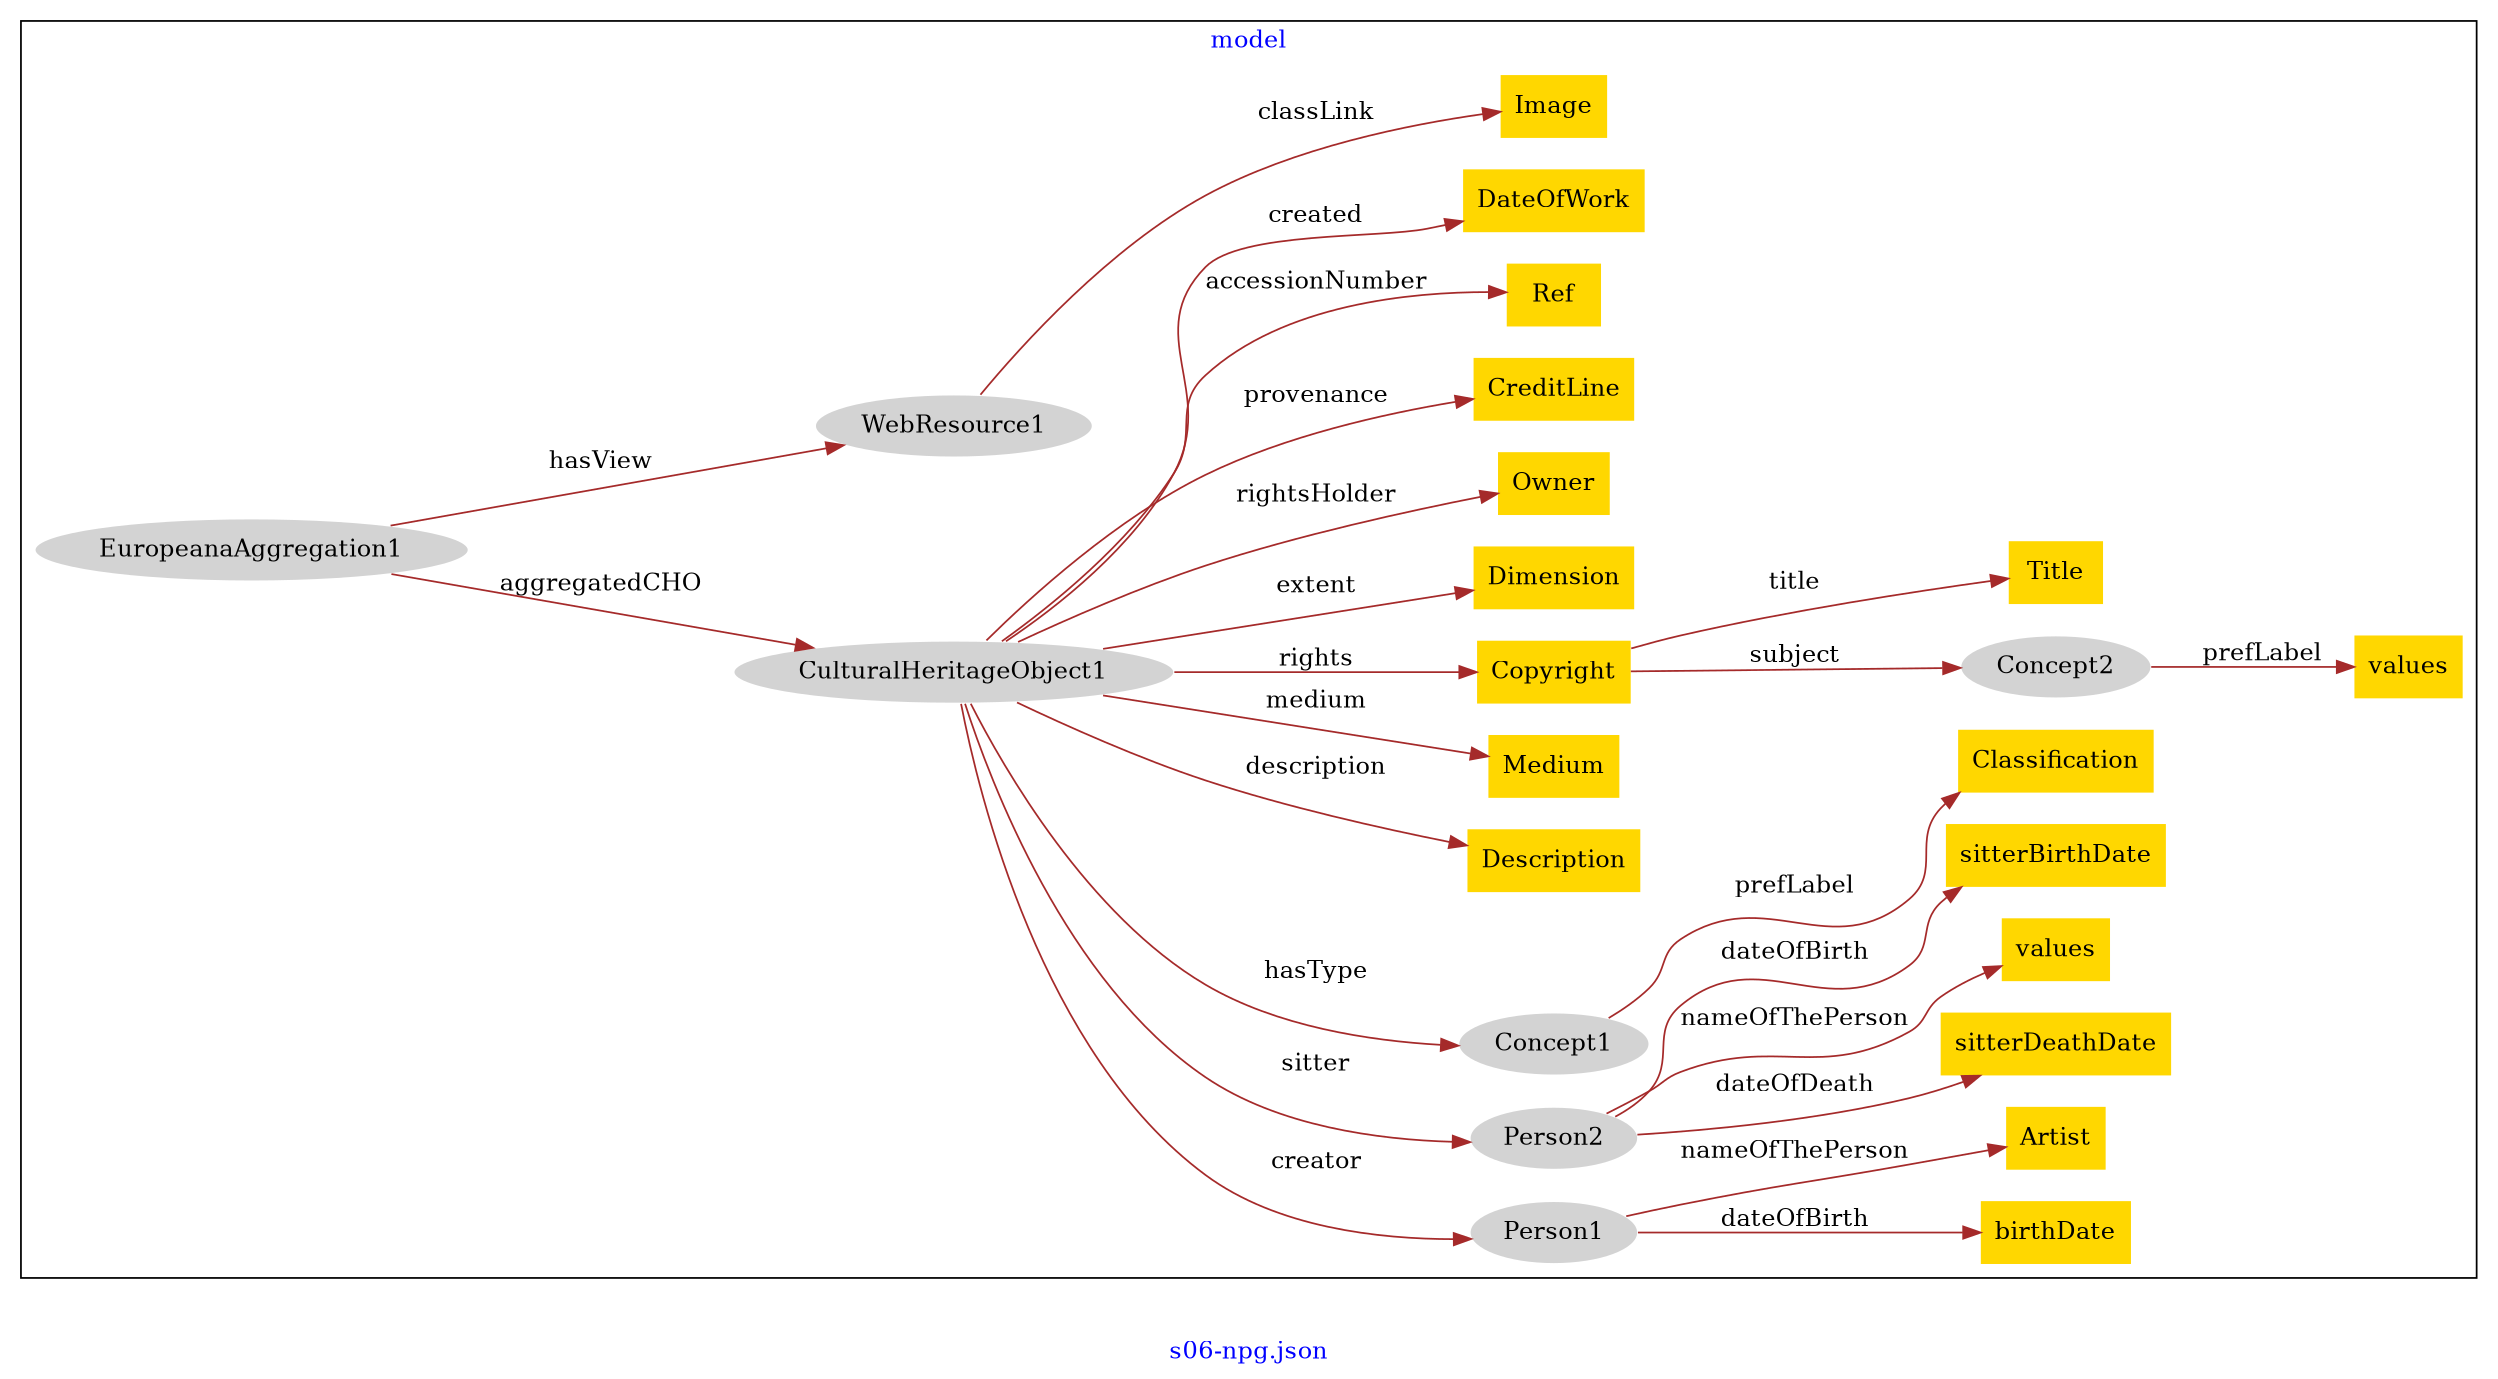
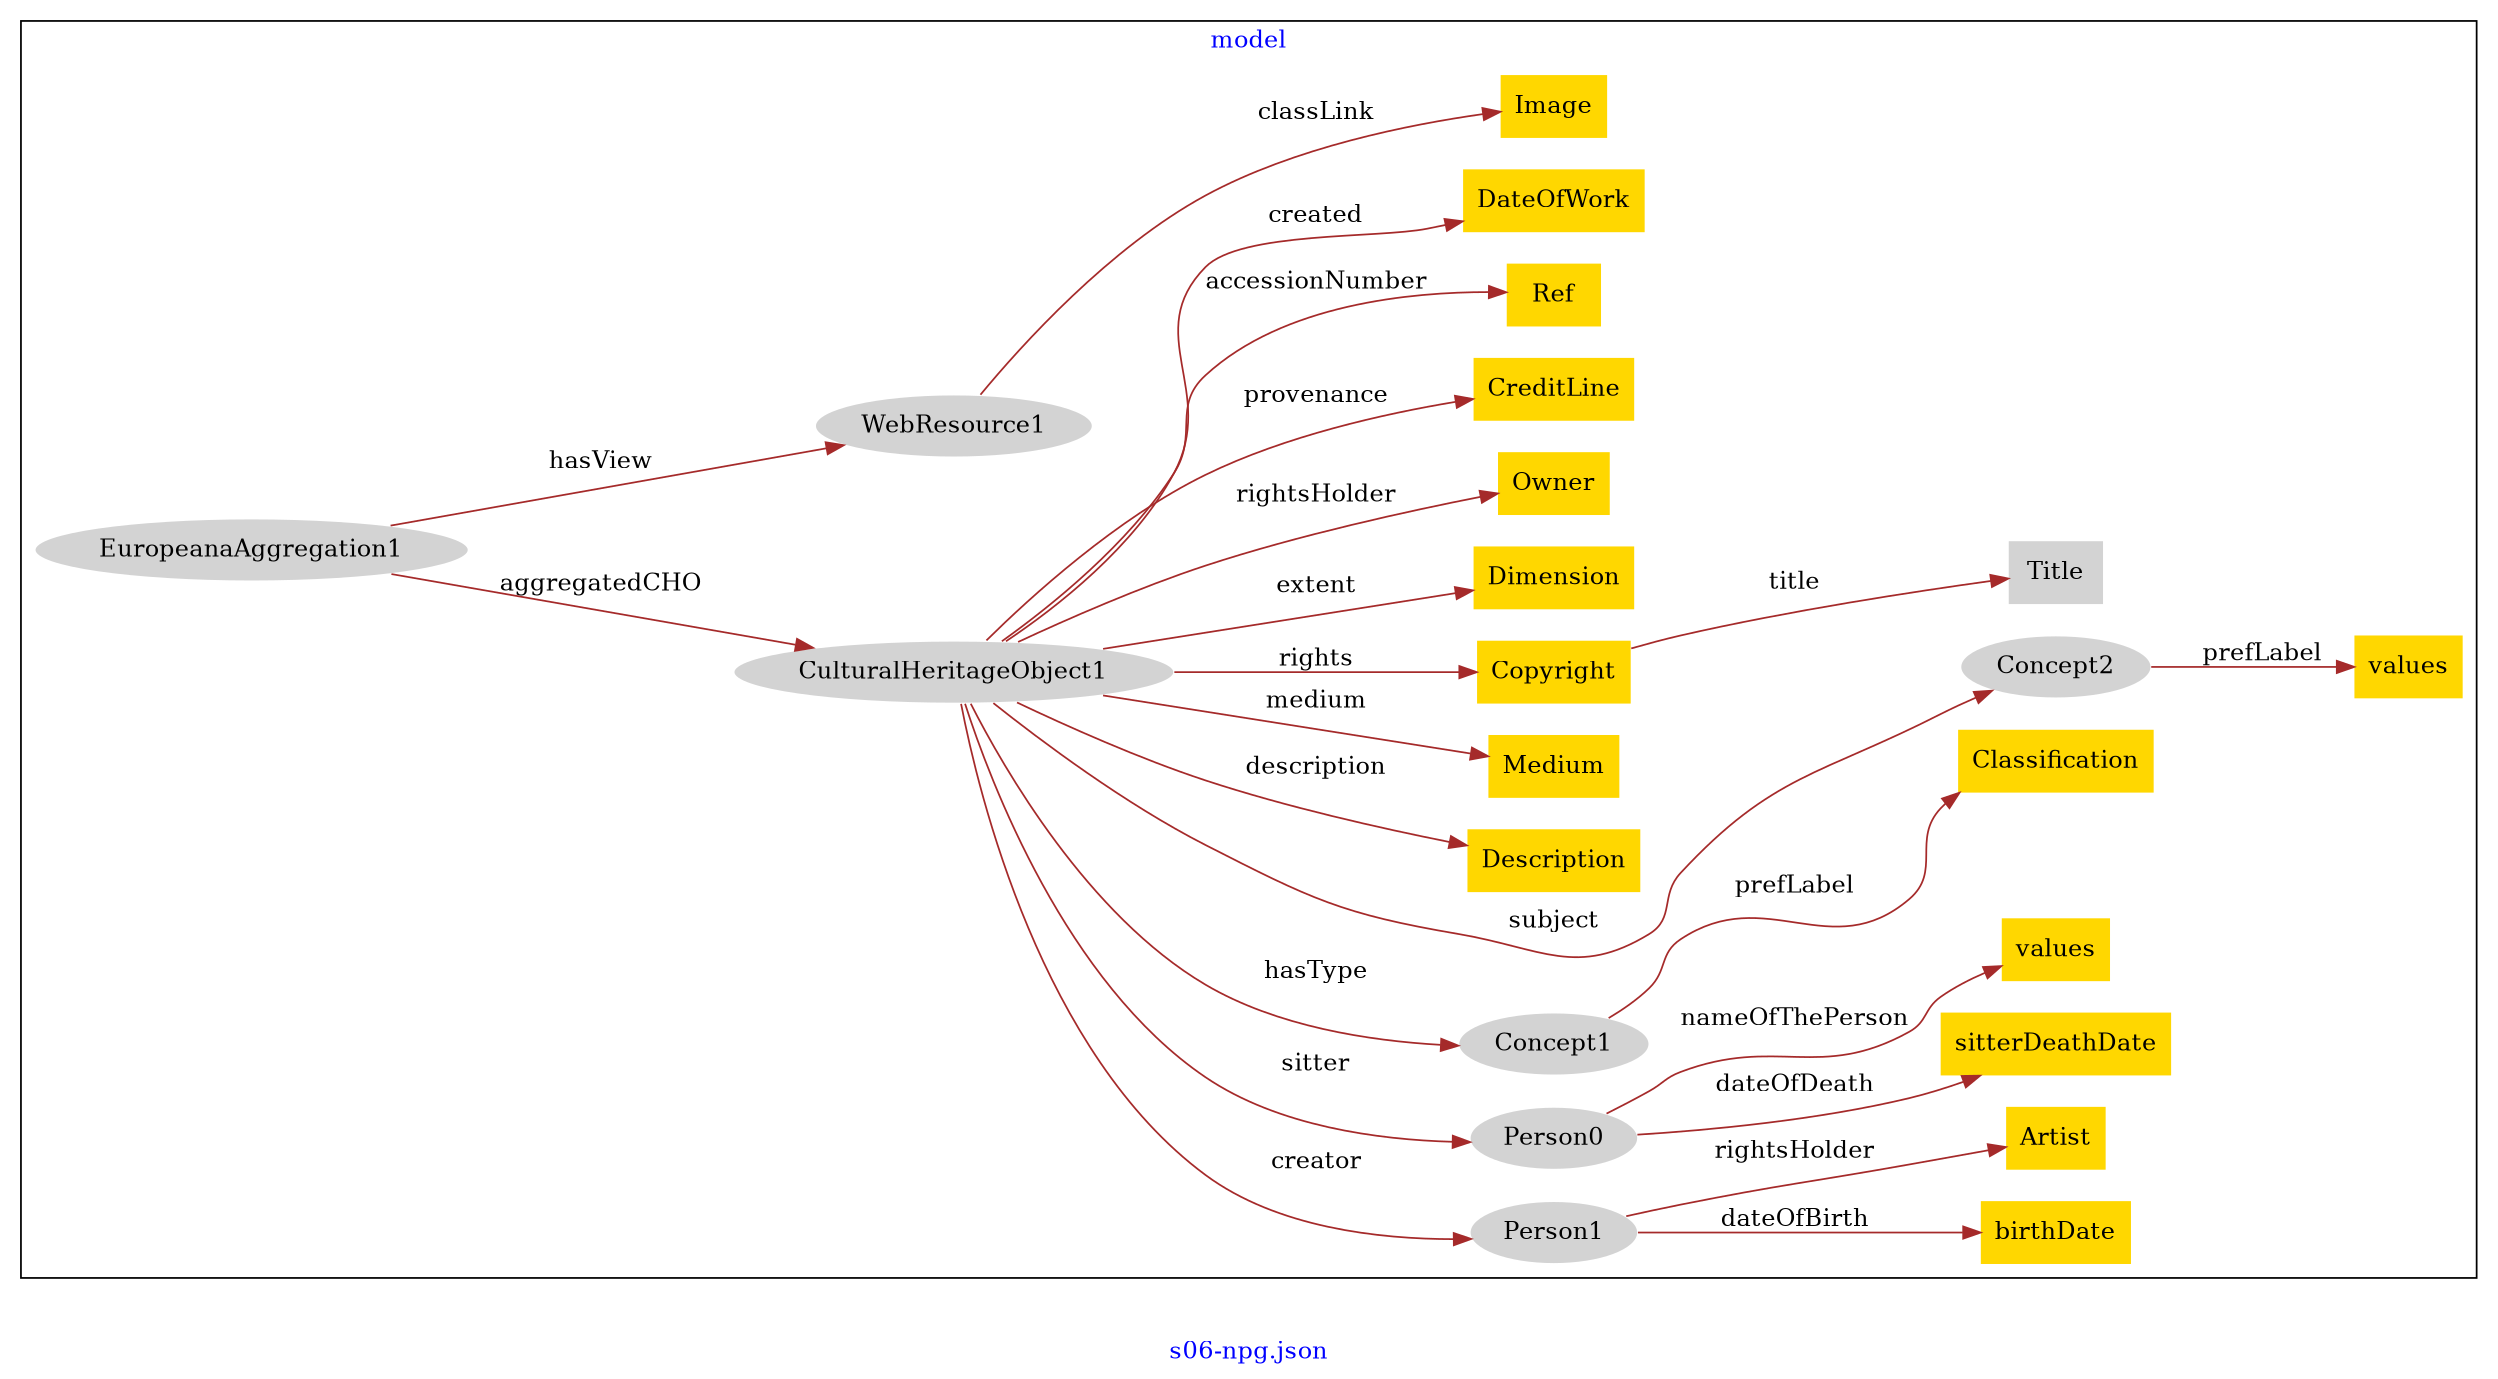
(2056, 573) -> (2056, 573)
(1787, 670) -> (1502, 944)
(2056, 855) -> none
(1554, 1138) -> (1554, 1138)
(1795, 1151) -> (1795, 1151)
